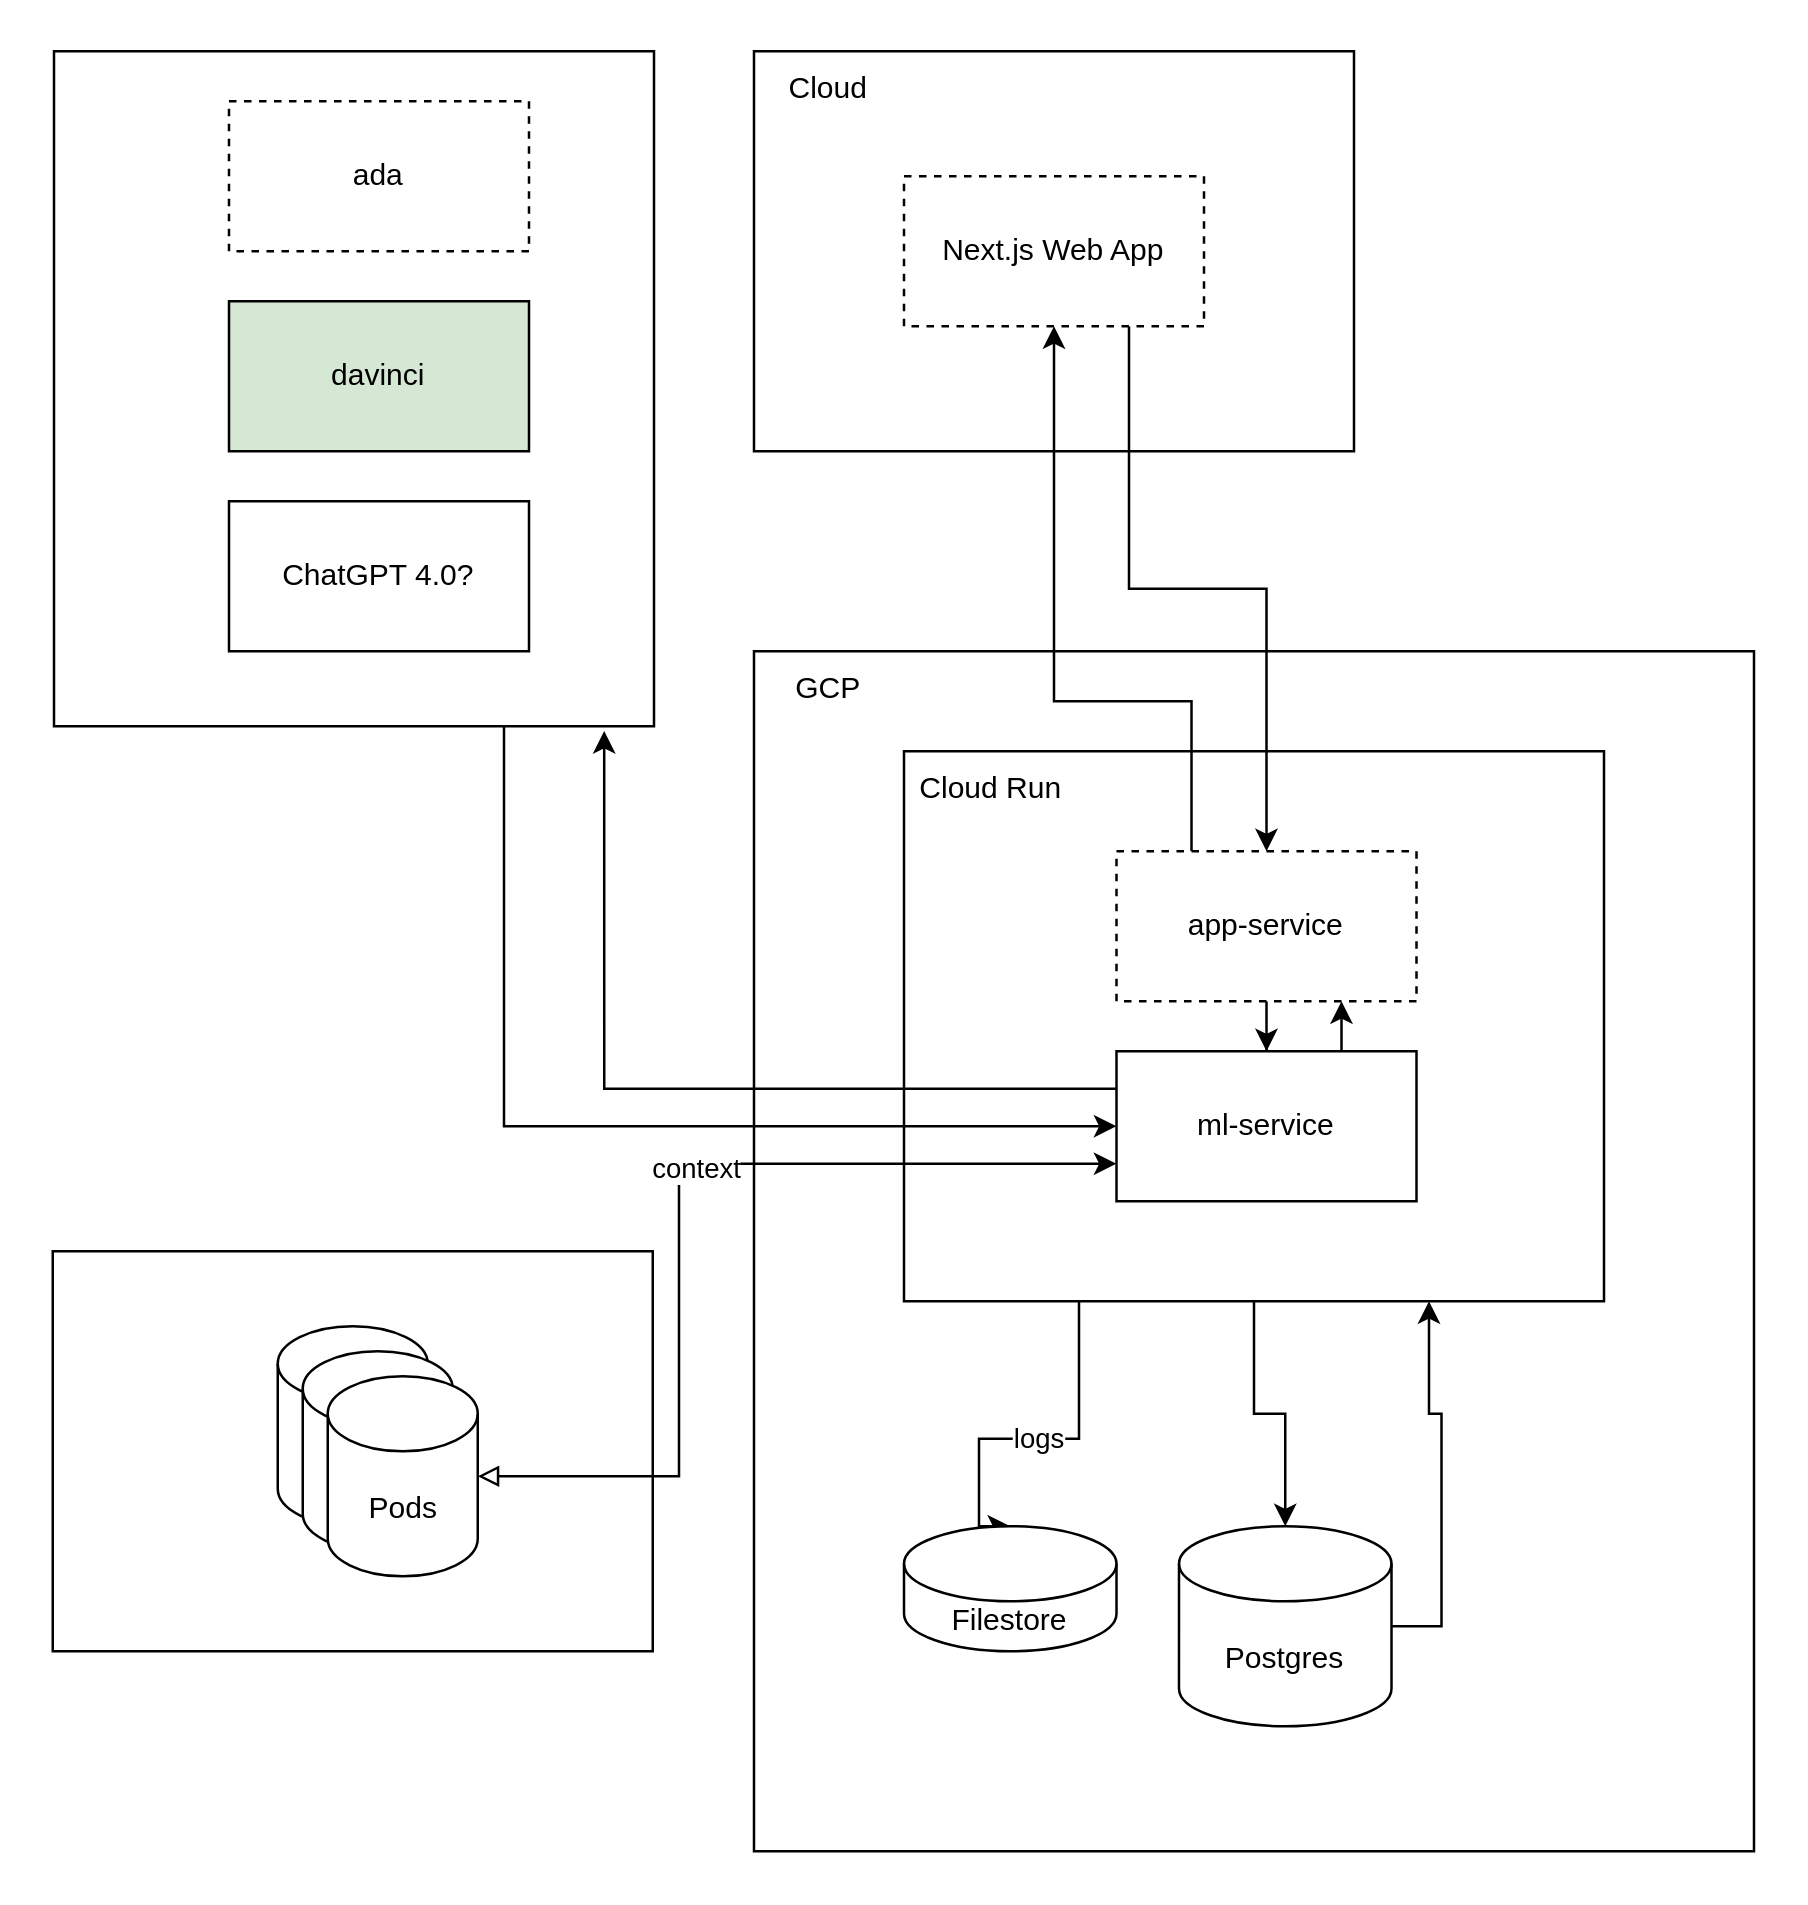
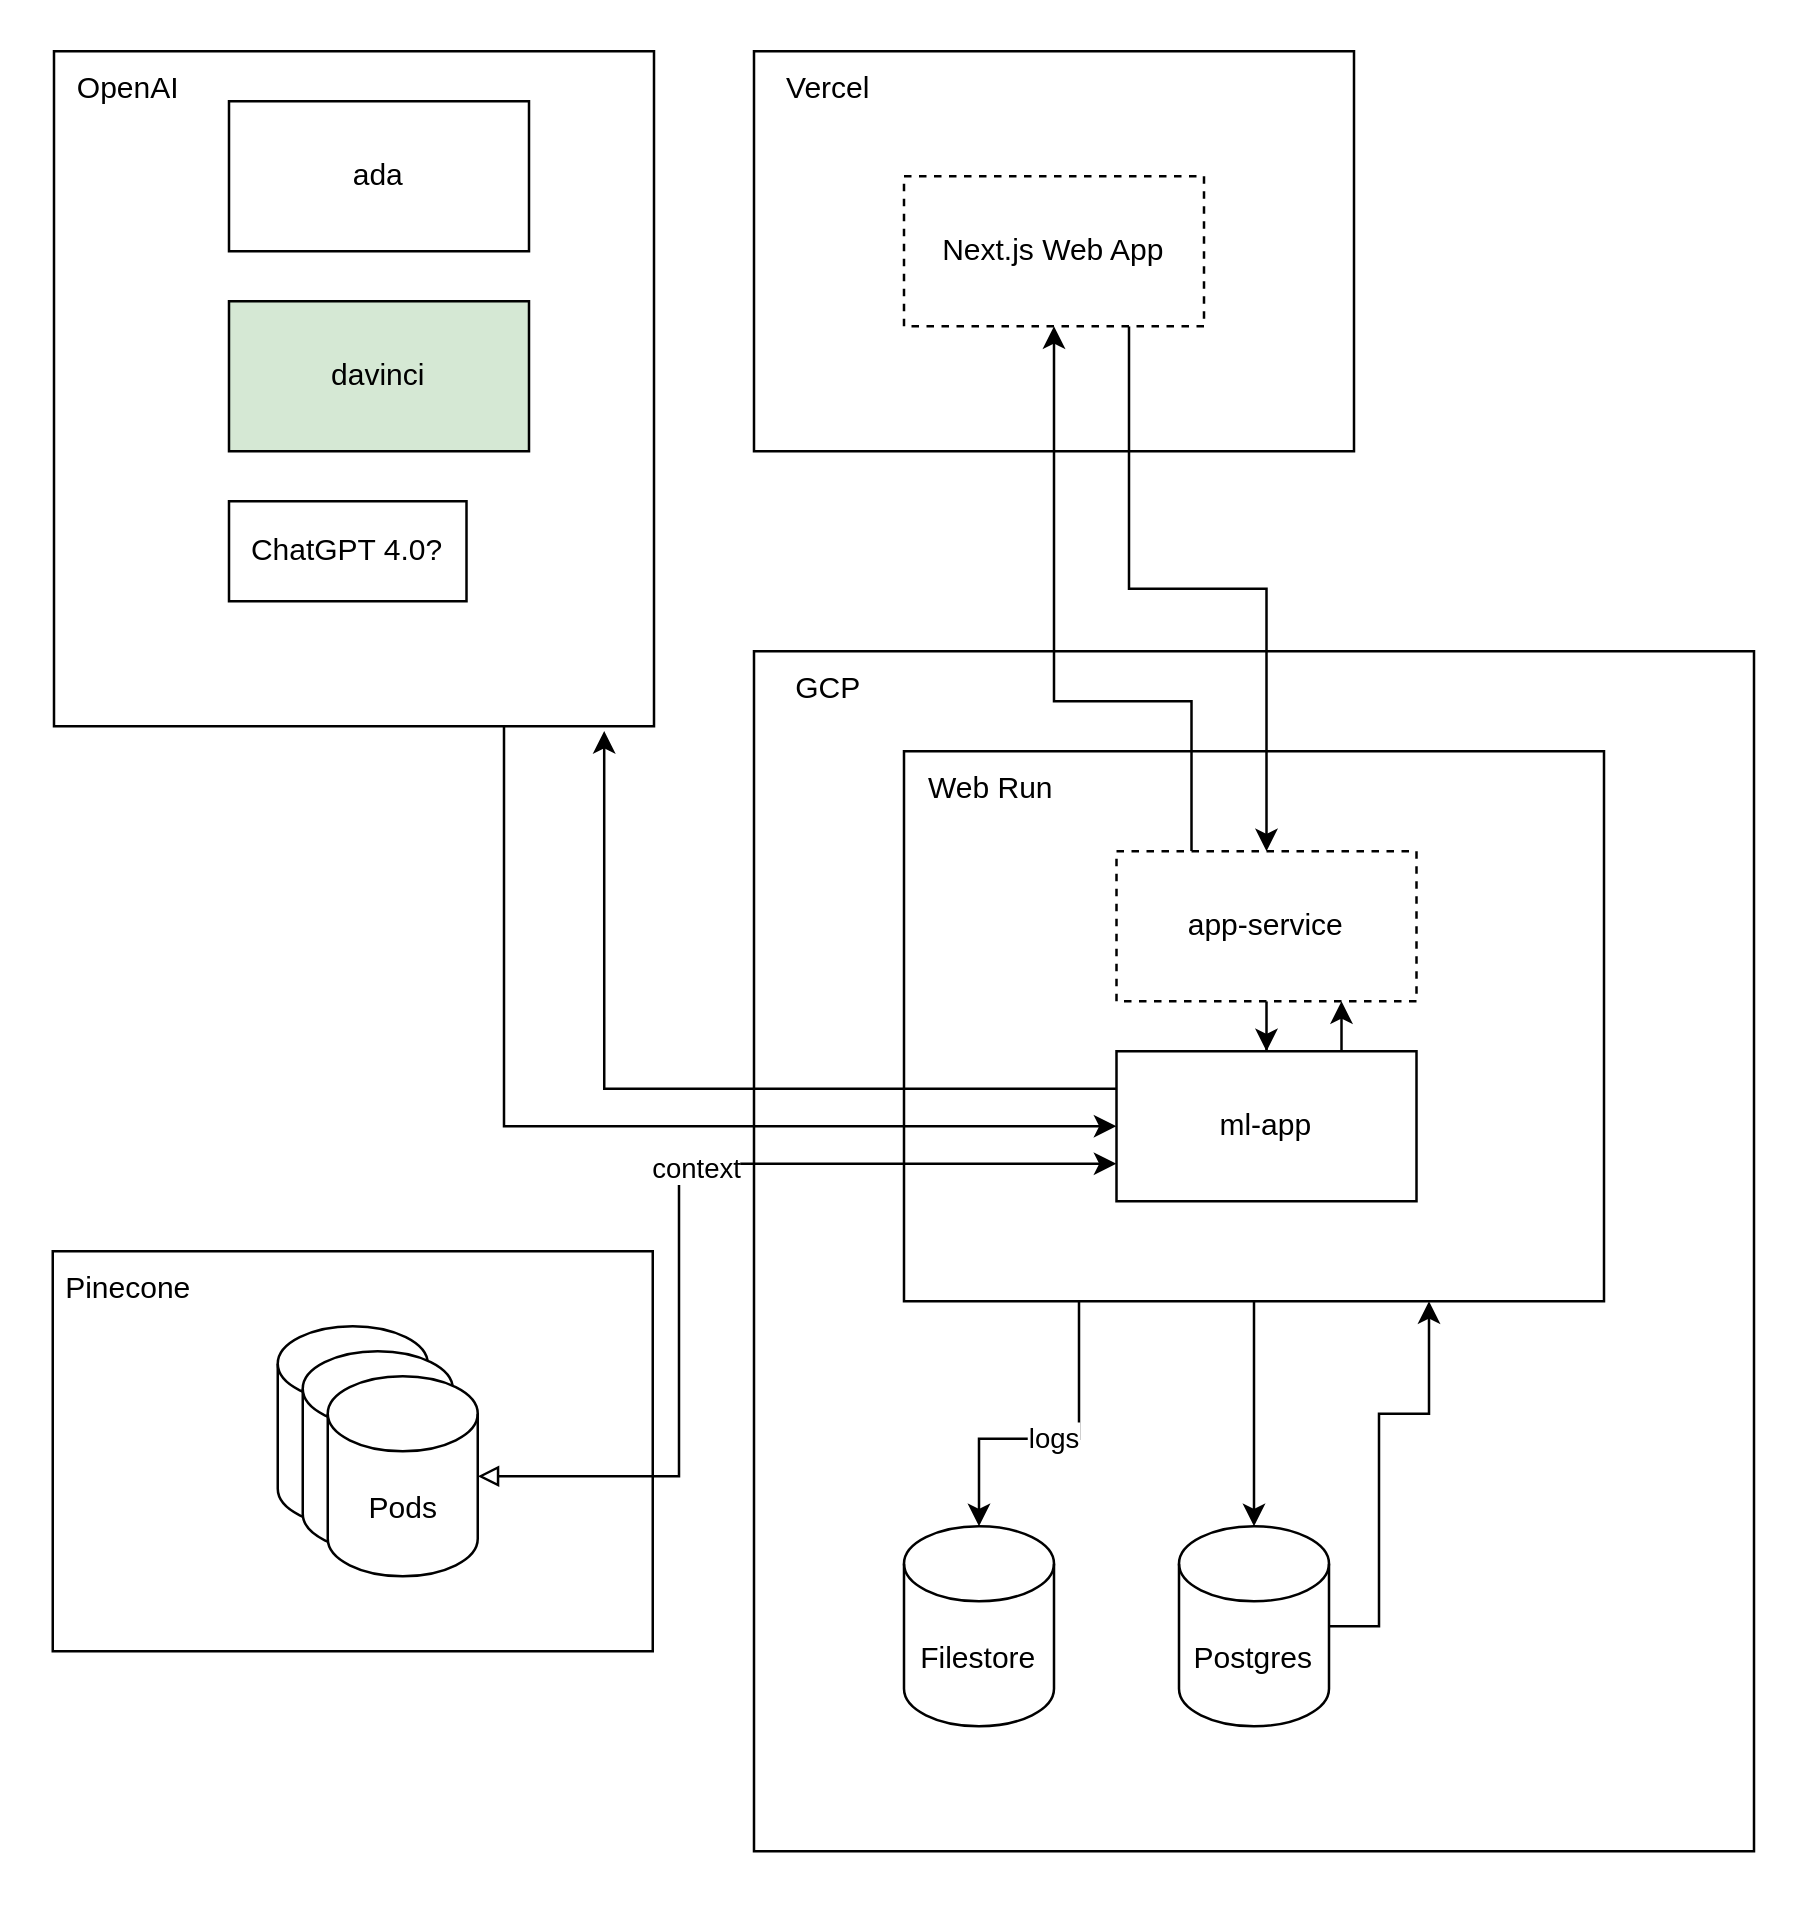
none -> (129, 89)
(829, 89) -> (829, 89)
(379, 176) -> (379, 176)
(379, 576) -> (348, 551)
(991, 789) -> (991, 789)
(1266, 1126) -> (1266, 1126)
none -> (128, 1289)
(1010, 1589) -> (979, 1626)
(1285, 1626) -> (1254, 1626)
